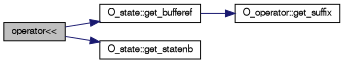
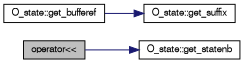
(287, 13) -> (190, 13)
(78, 25) -> none
